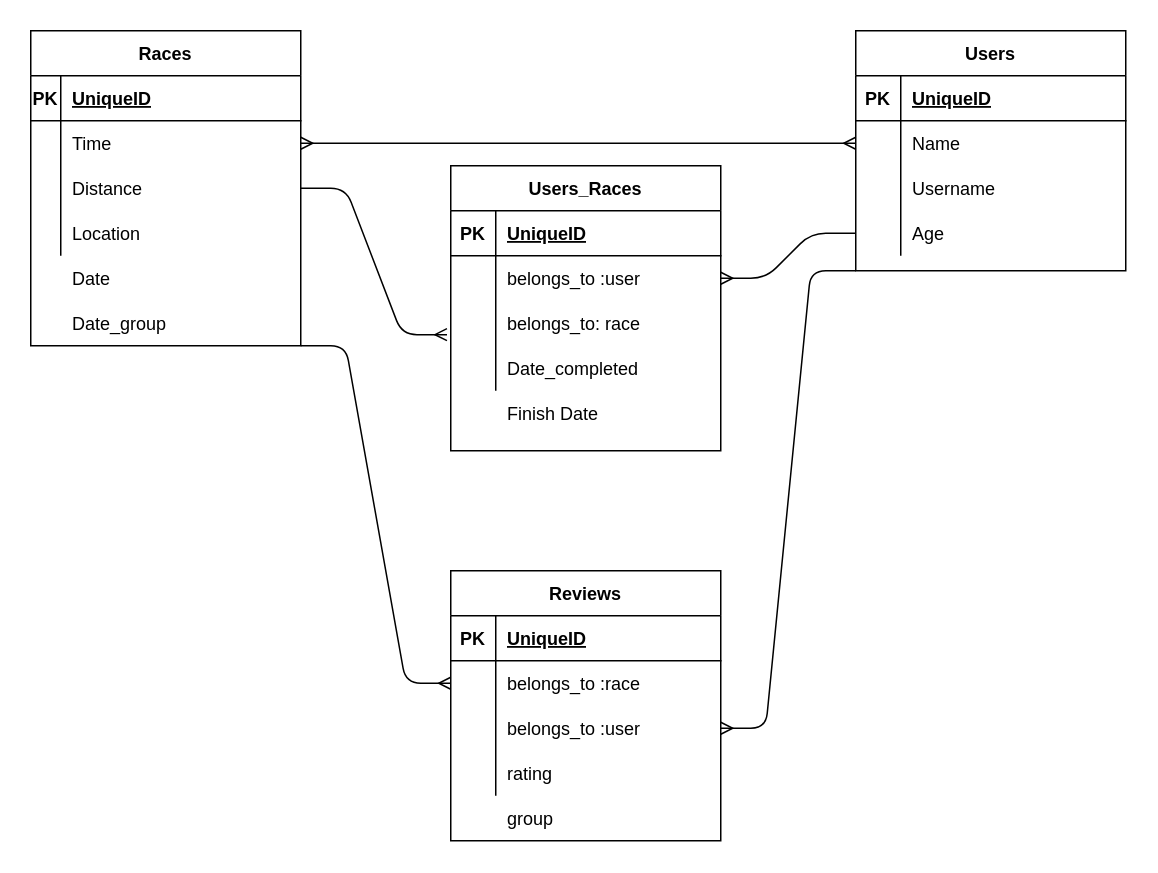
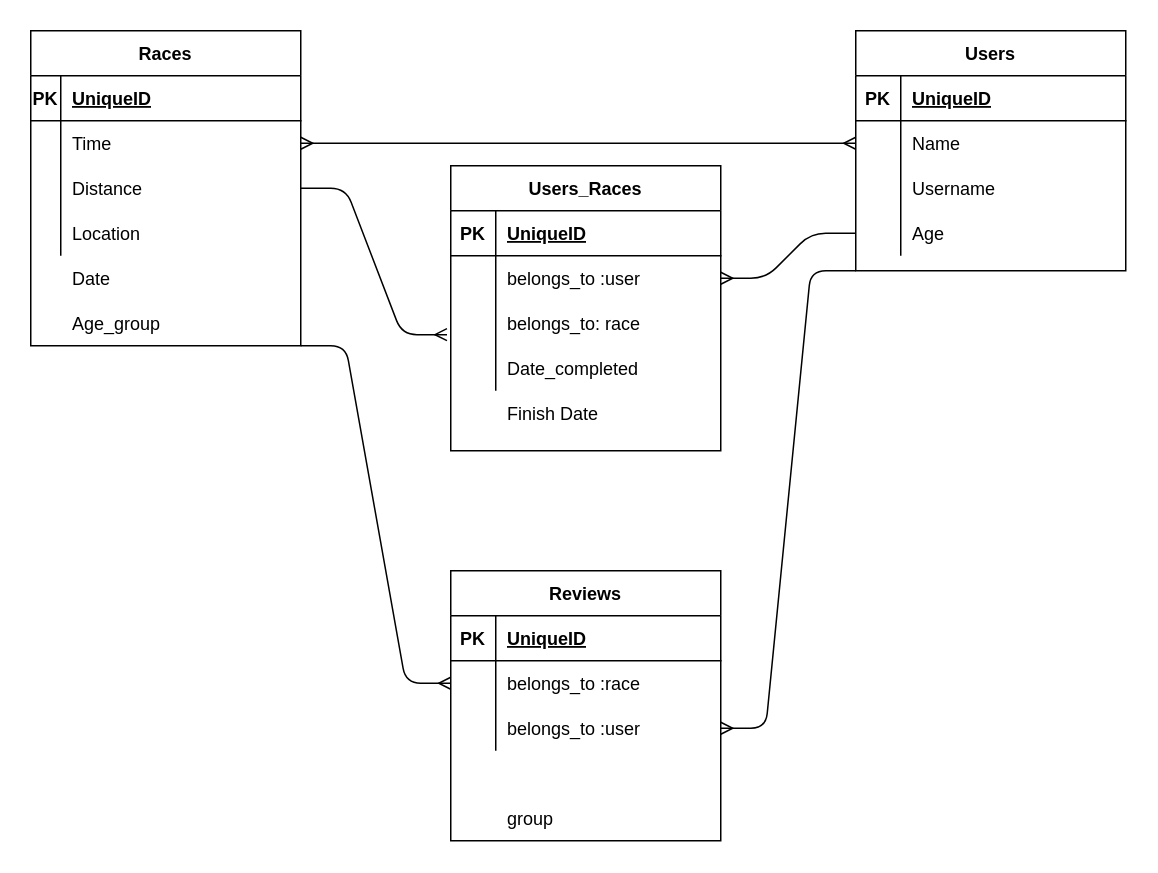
(122, 324) -> (117, 324)
(608, 773) -> none
